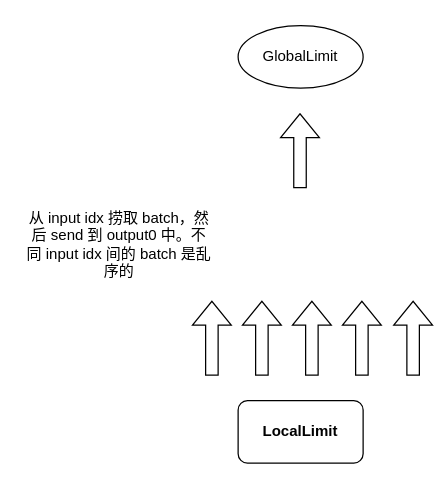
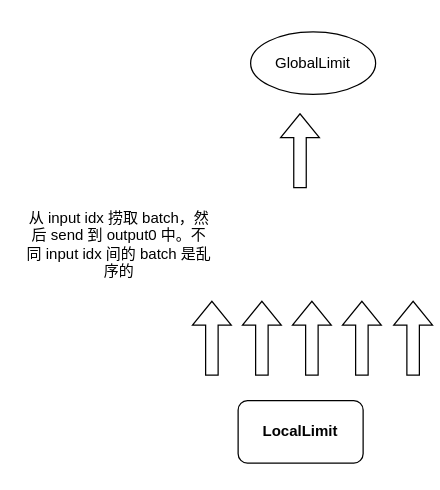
(301, 57) -> (313, 63)
